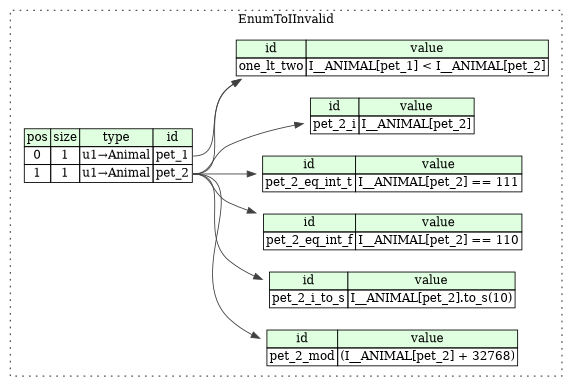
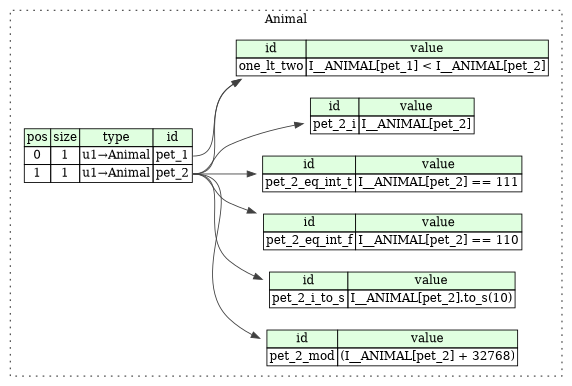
(286, 20) -> (286, 20)
